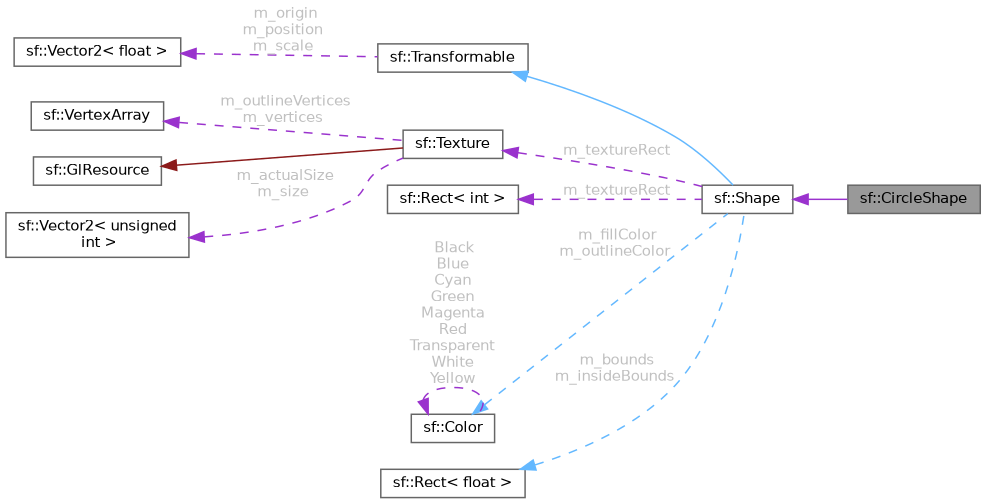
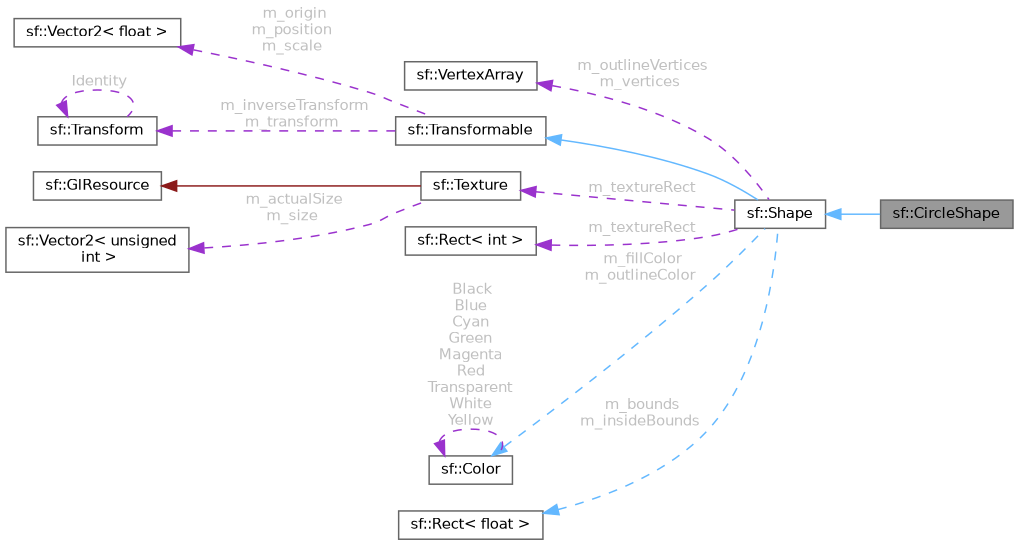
none -> (97, 131)
(291, 131) -> (673, 121)
(828, 199) -> (861, 214)
